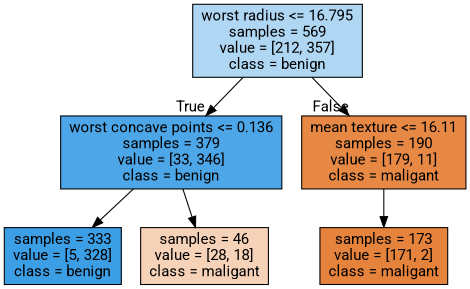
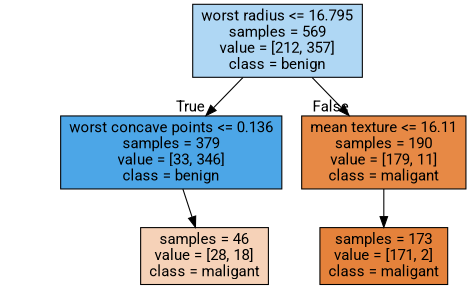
(63, 256) -> none
